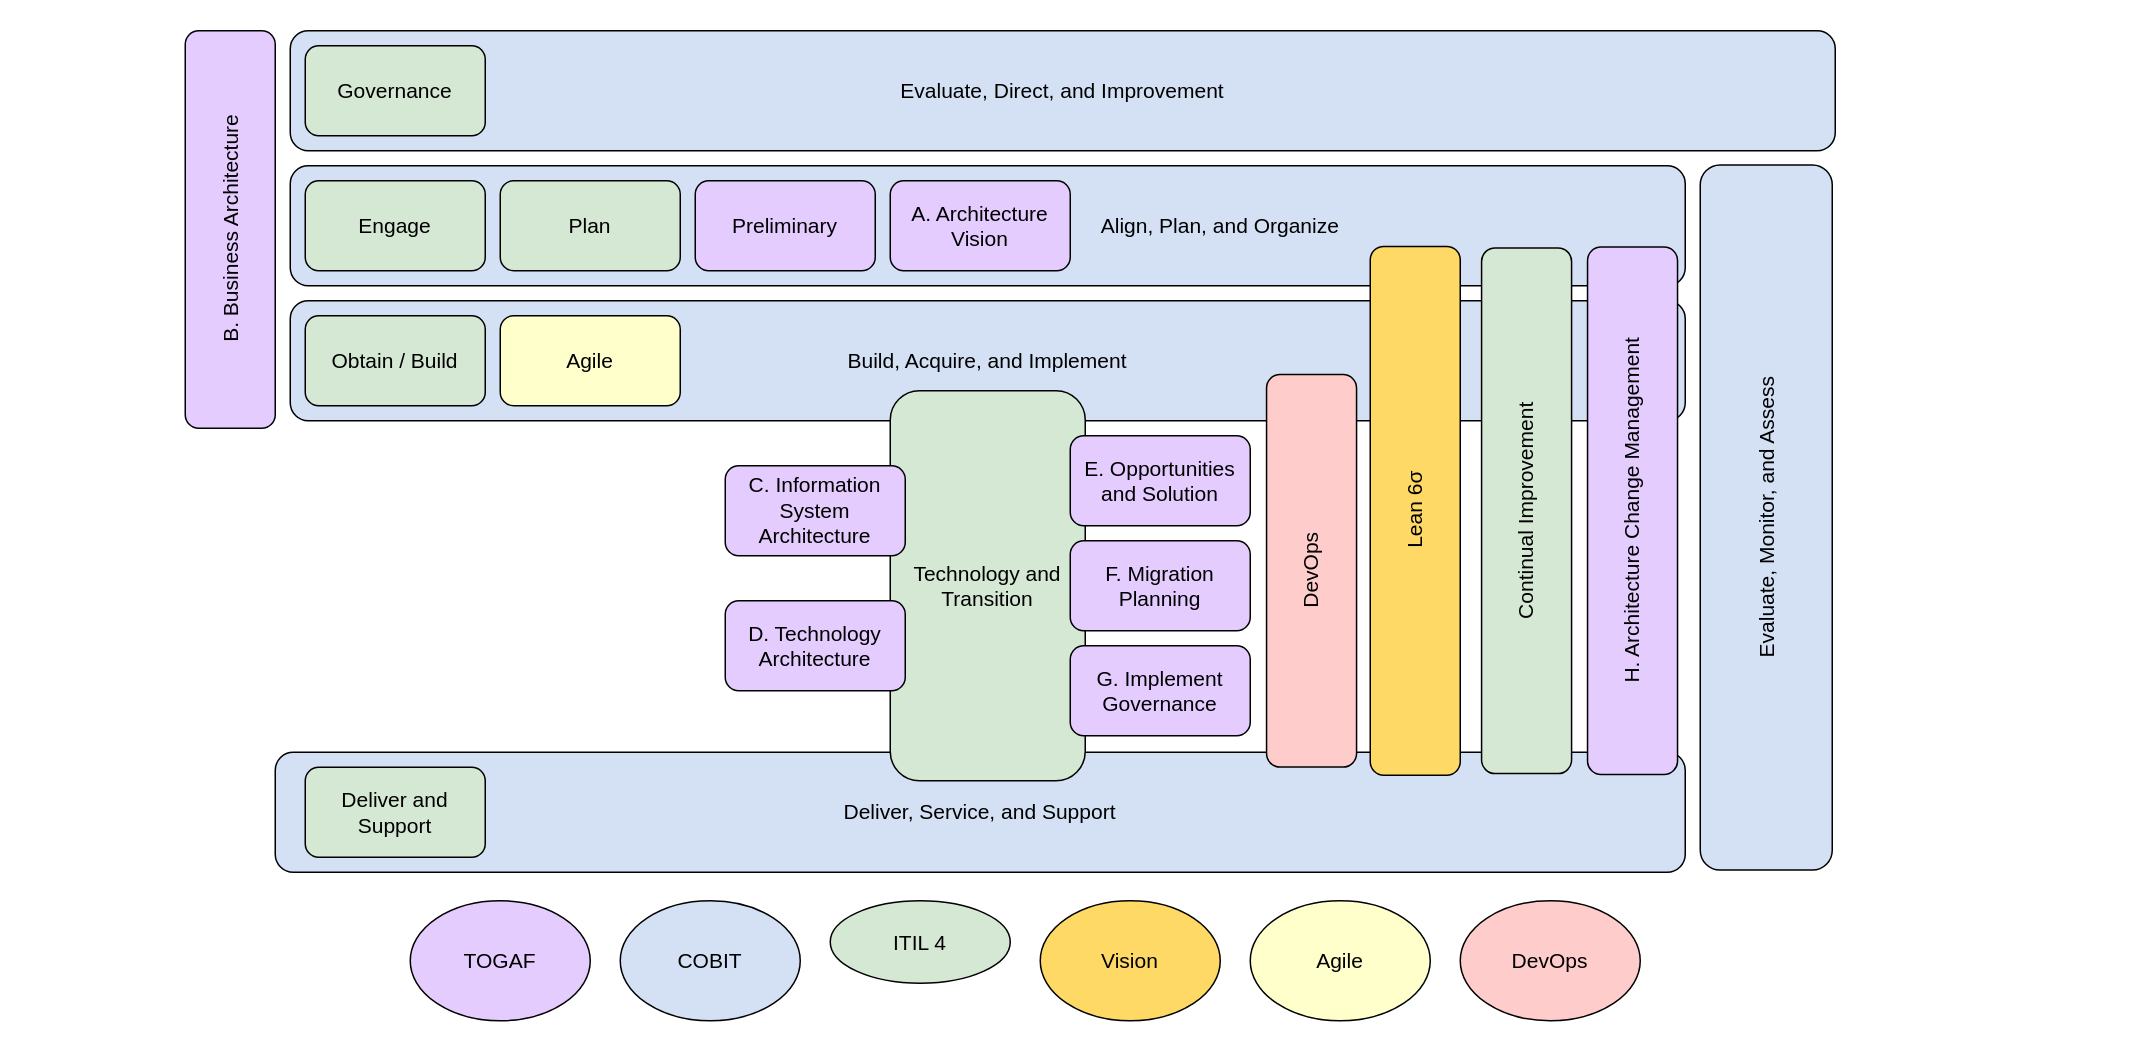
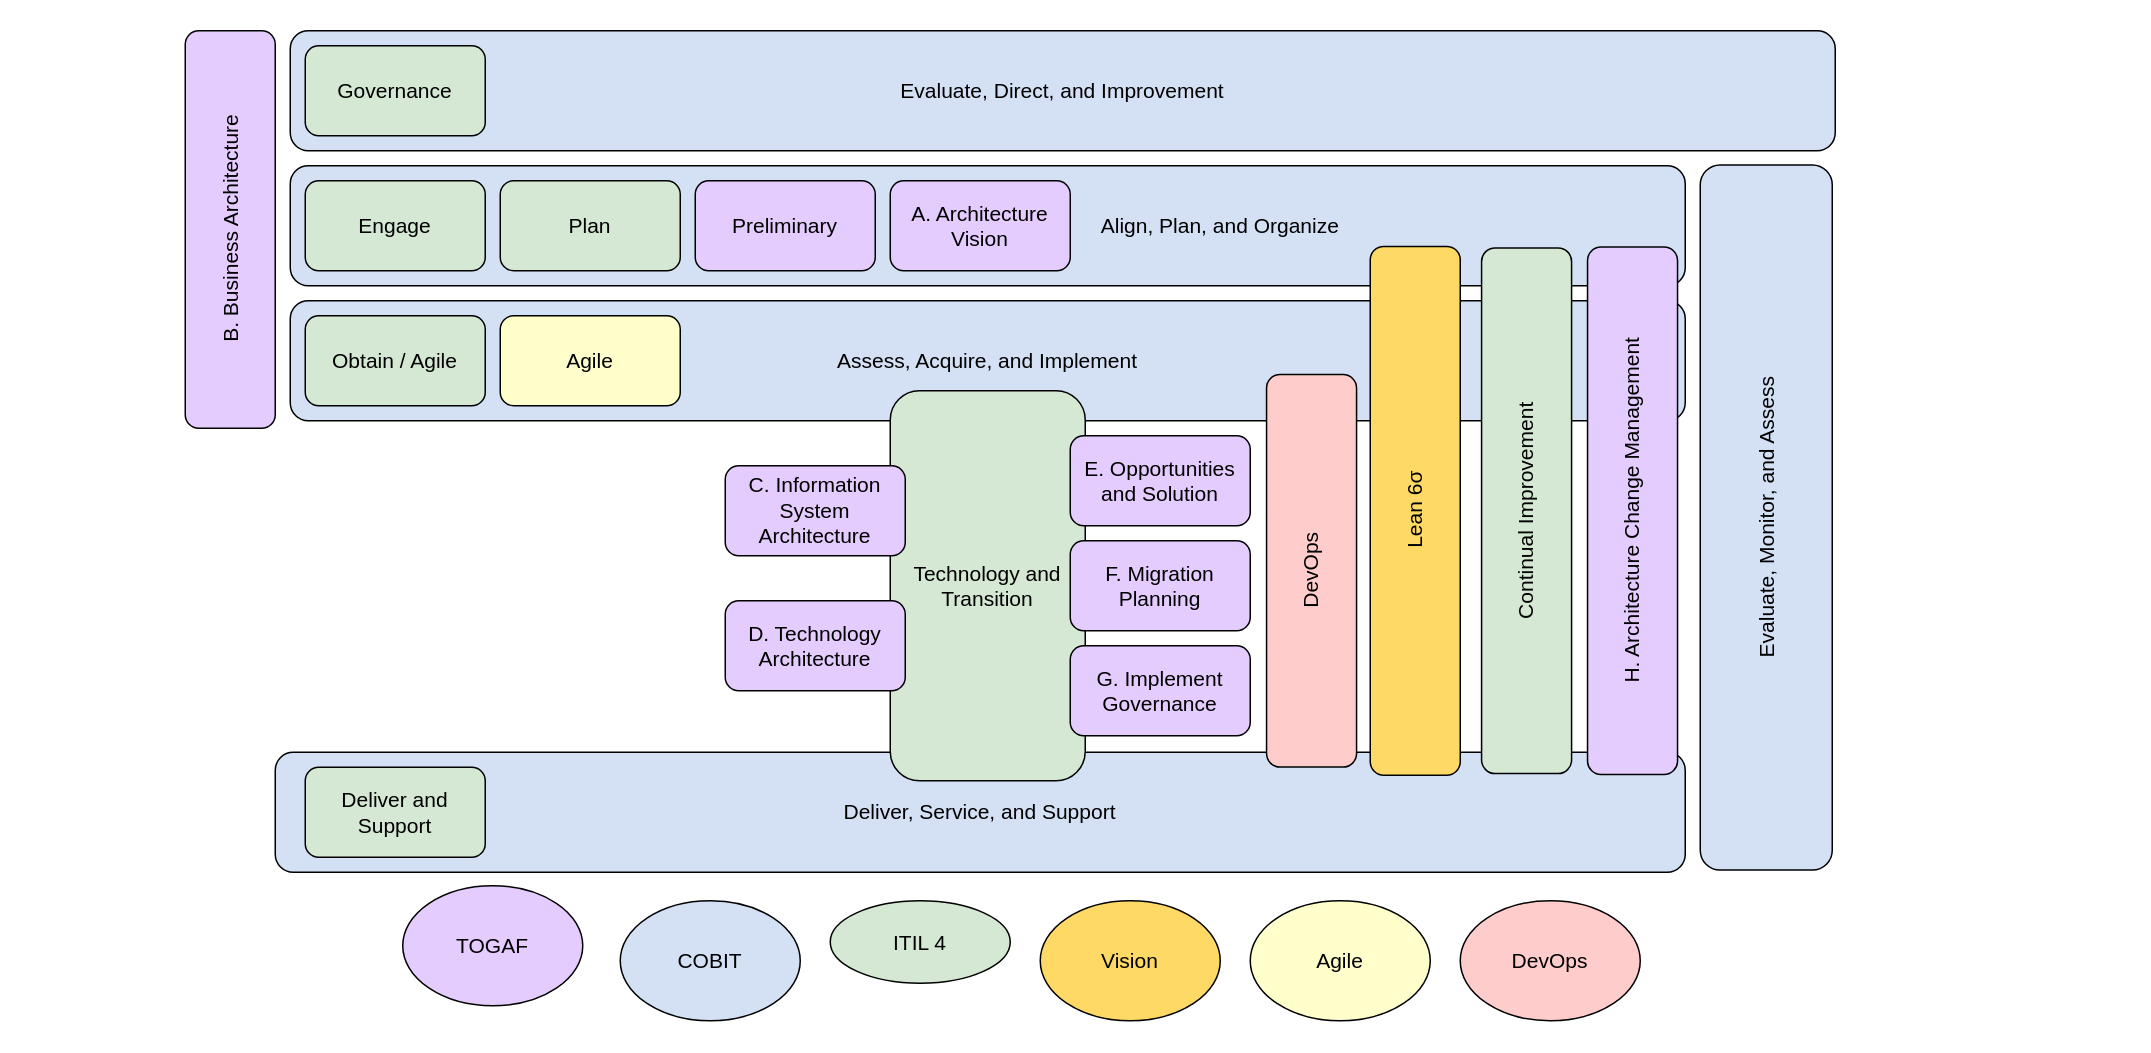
(395, 361) -> (395, 361)
(988, 361) -> (988, 361)
(500, 961) -> (493, 946)
